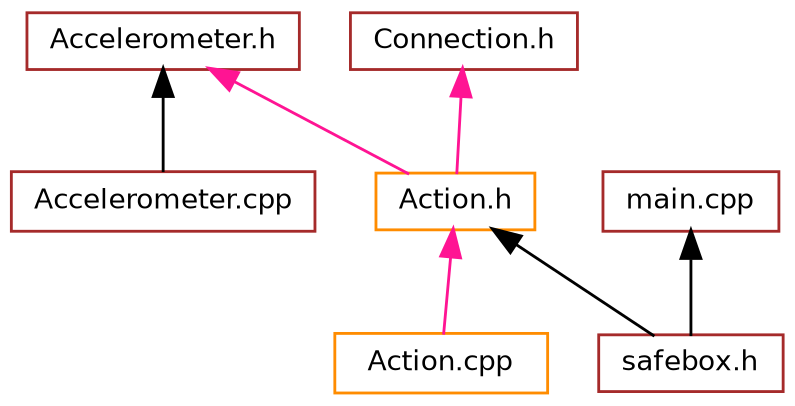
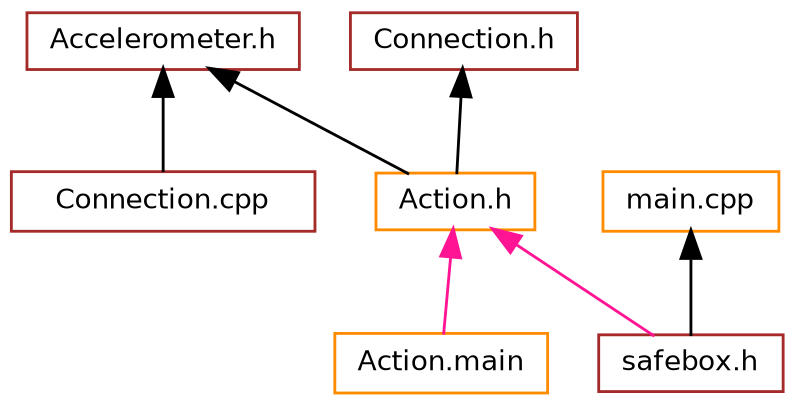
(322, 128) -> (322, 128)
(459, 136) -> (459, 136)
(163, 201) -> (163, 201)
(691, 201) -> (691, 201)
(585, 290) -> (585, 290)
(441, 363) -> (441, 363)
